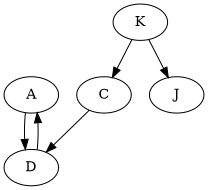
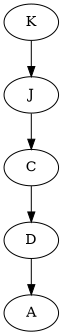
(125, 54) -> (31, 126)
(25, 126) -> none
